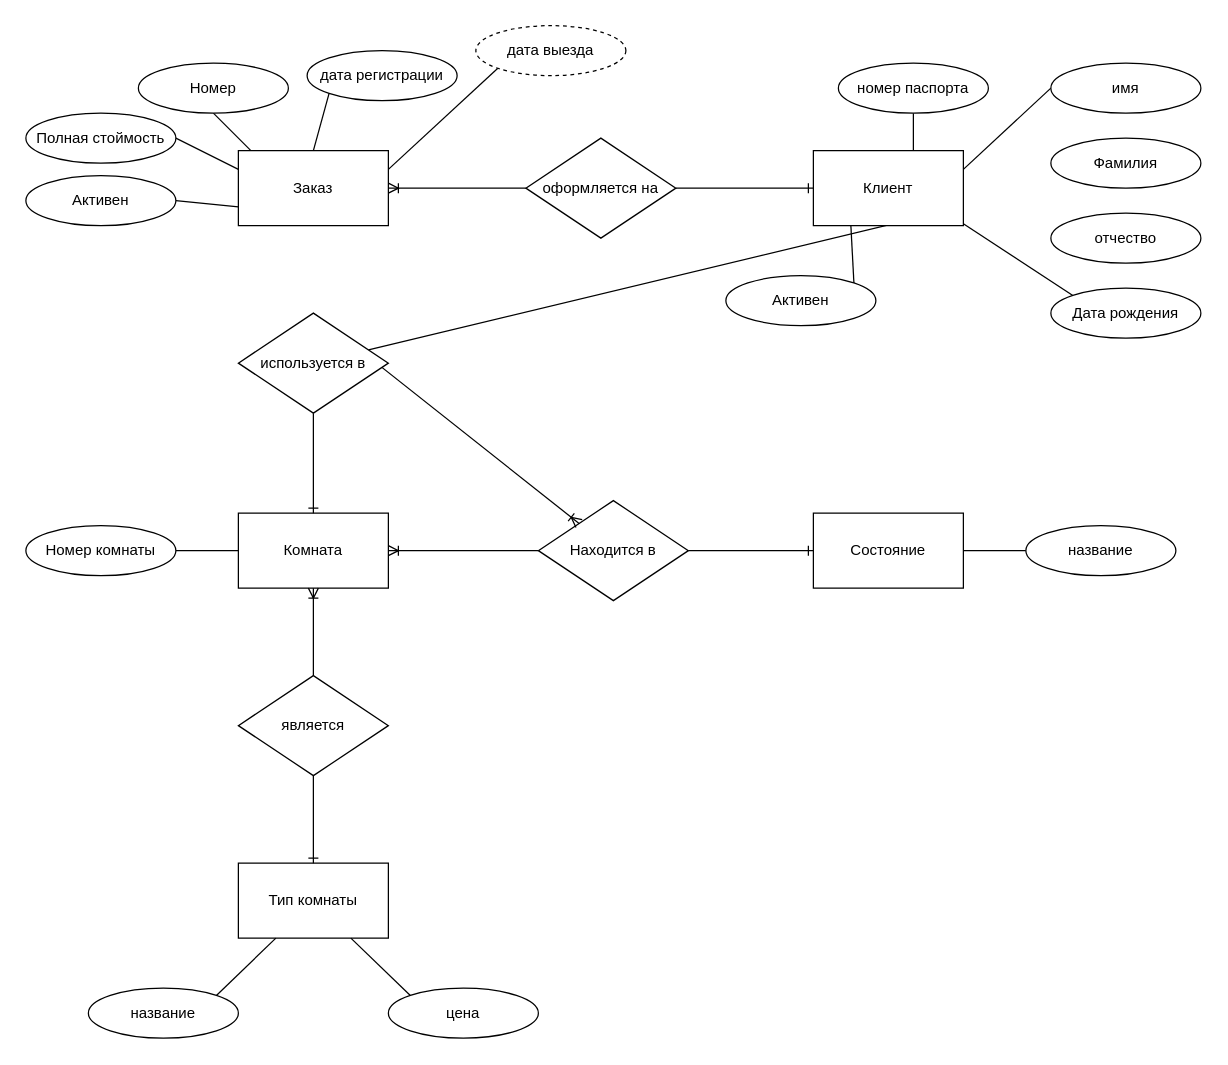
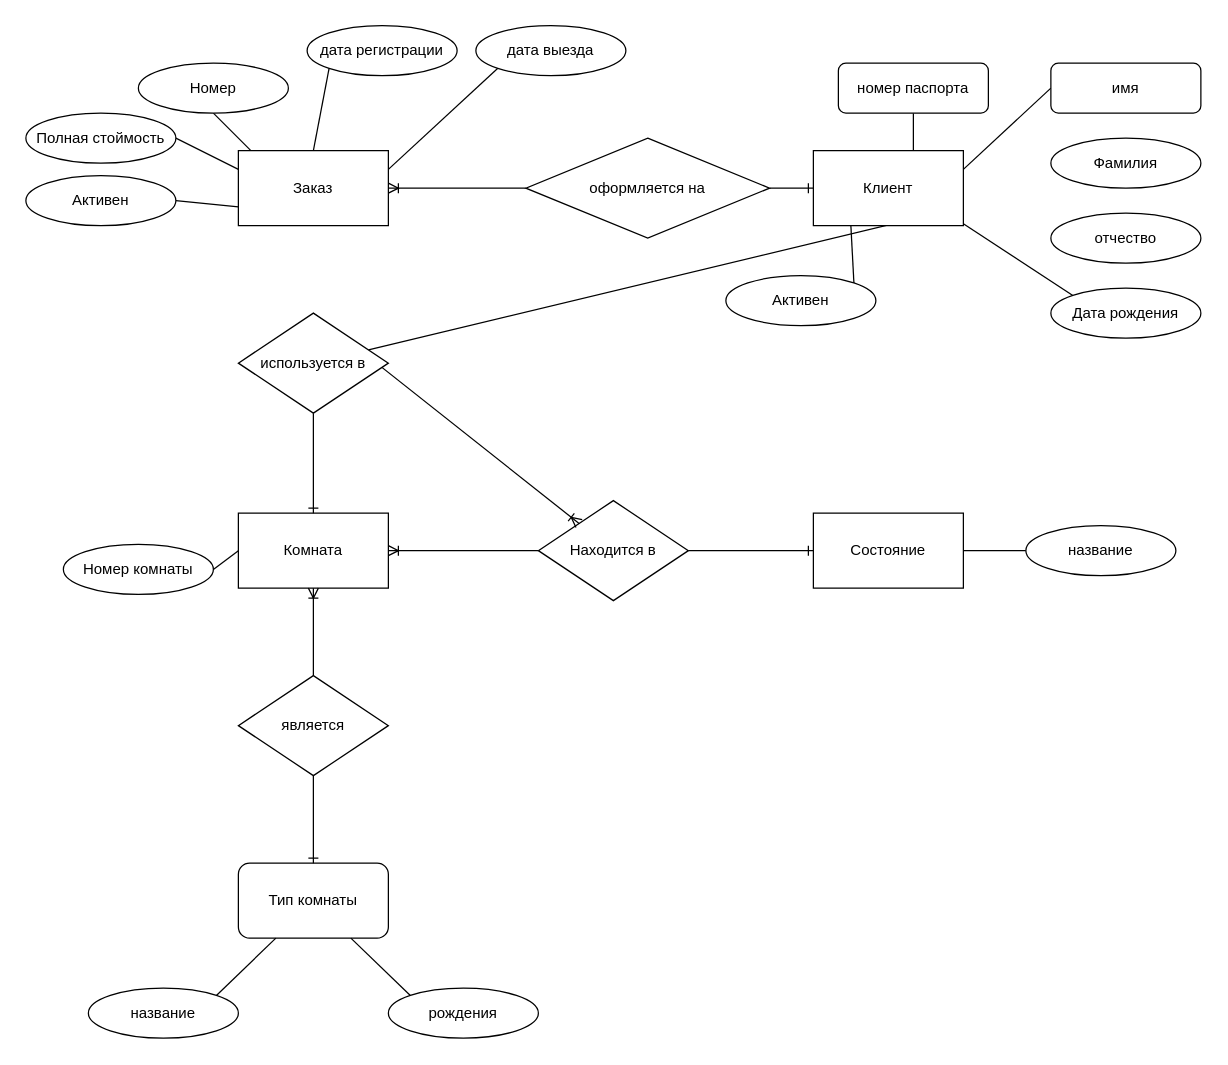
(551, 51) -> (551, 51)
(382, 76) -> (382, 51)
(913, 88) -> (913, 88)
(1126, 88) -> (1126, 88)
(601, 188) -> (648, 188)
(101, 551) -> (138, 569)
(313, 901) -> (313, 901)
(463, 1013) -> (463, 1013)
